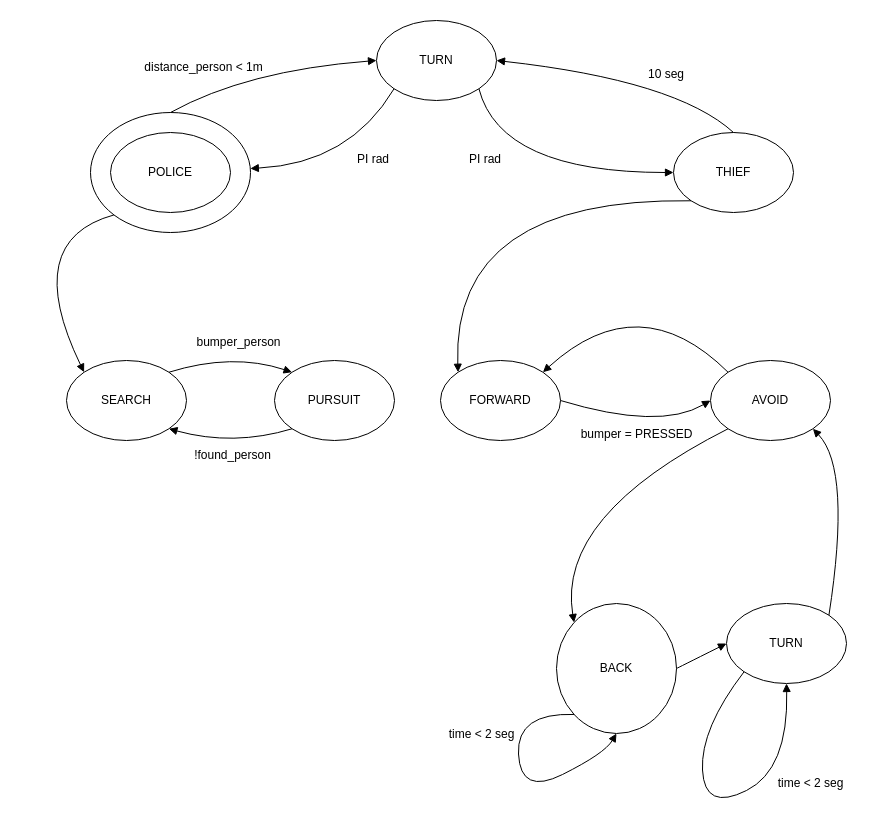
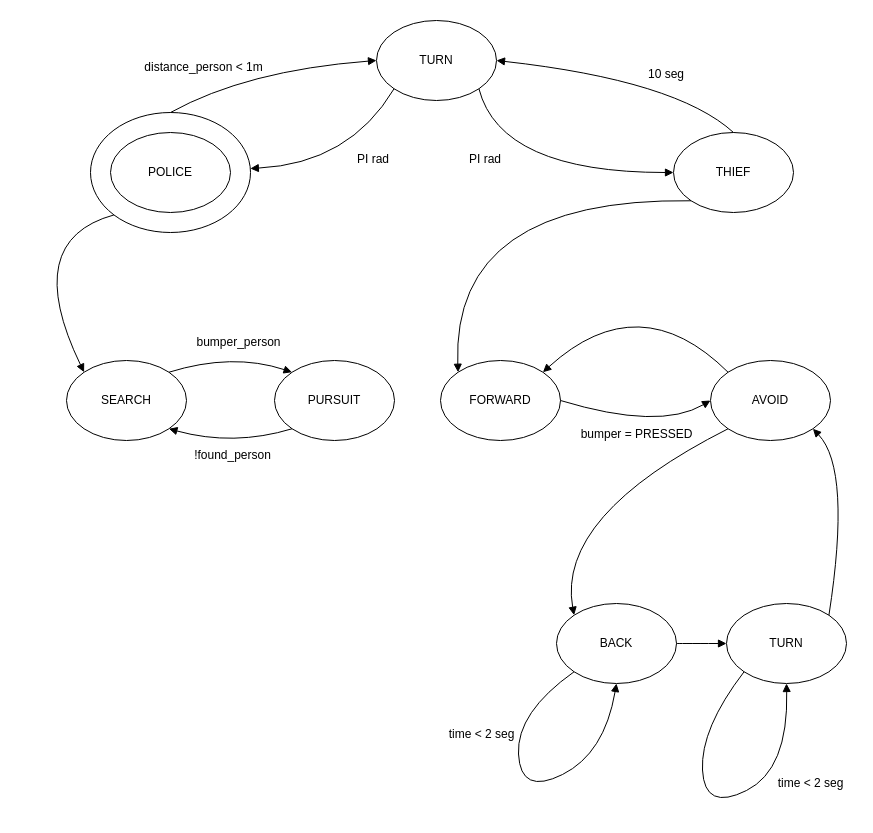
(617, 669) -> (617, 644)
